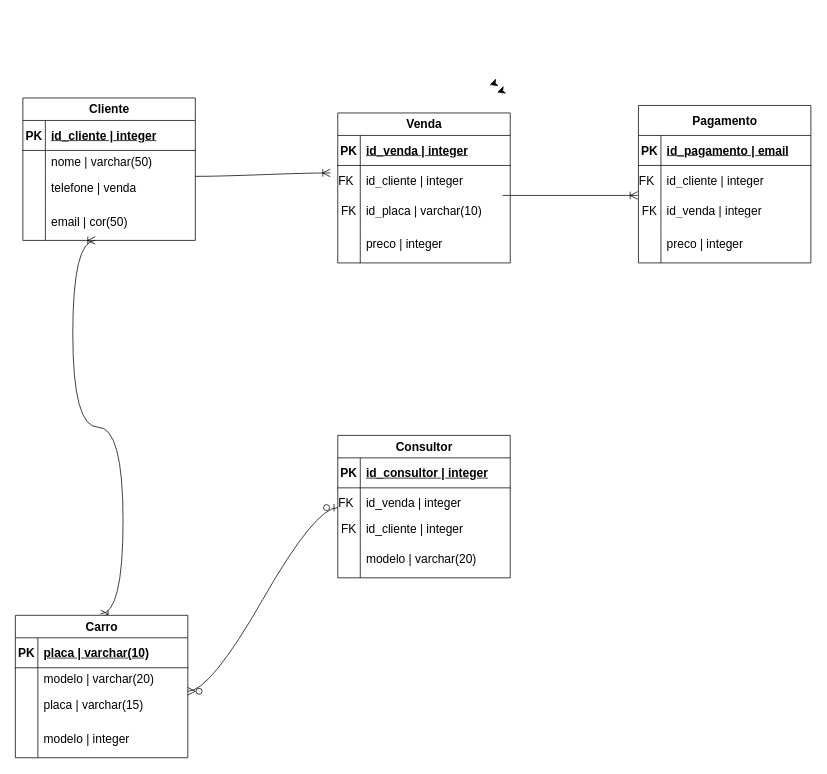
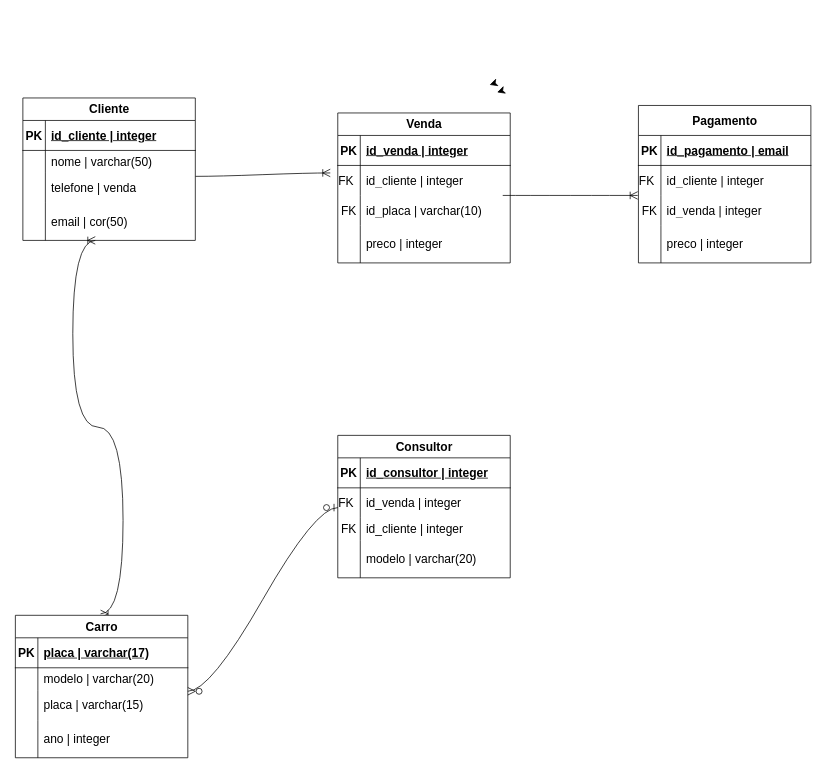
(101, 653) -> (101, 653)
(90, 739) -> (81, 739)
